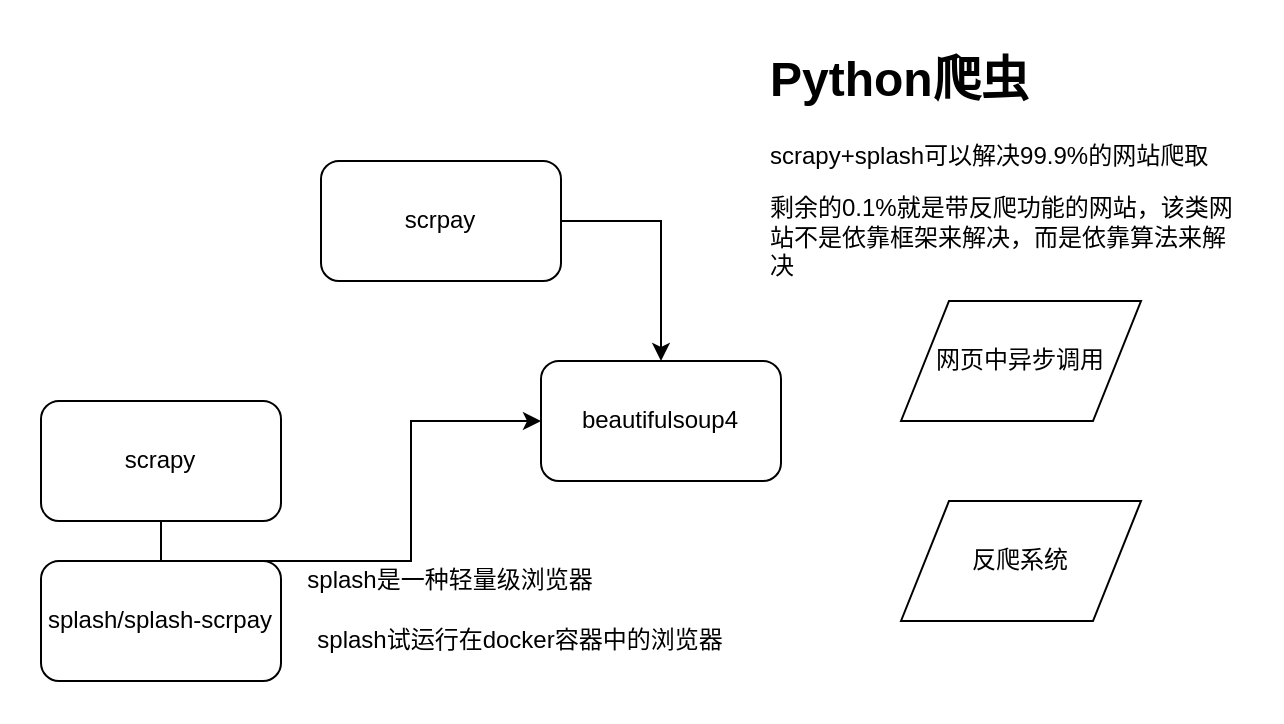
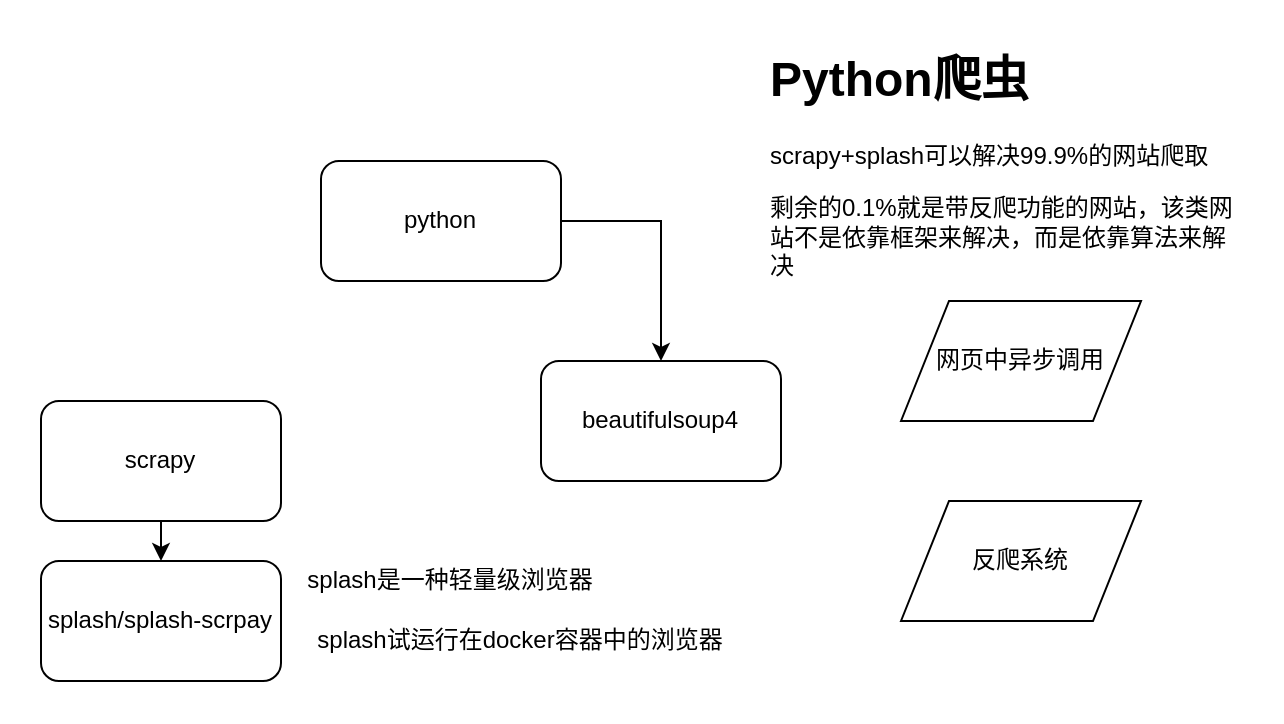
(441, 221) -> (441, 221)
(411, 506) -> (161, 546)
